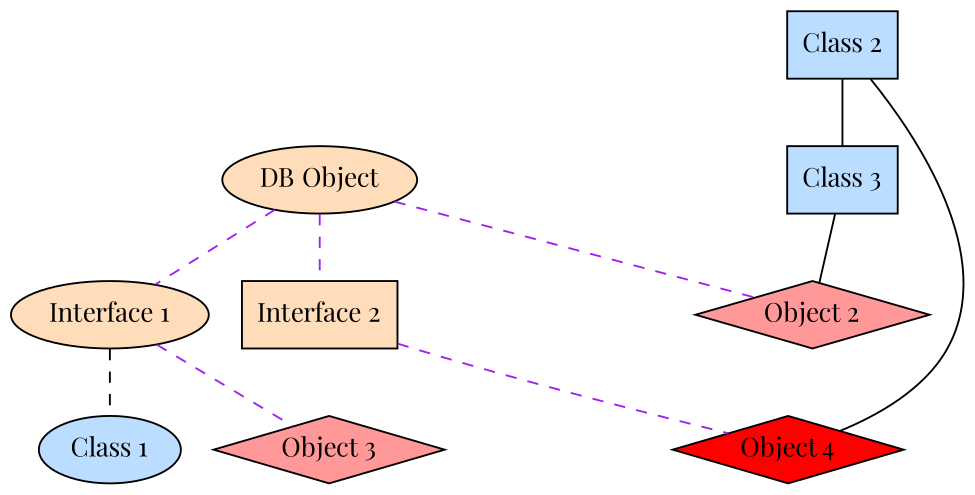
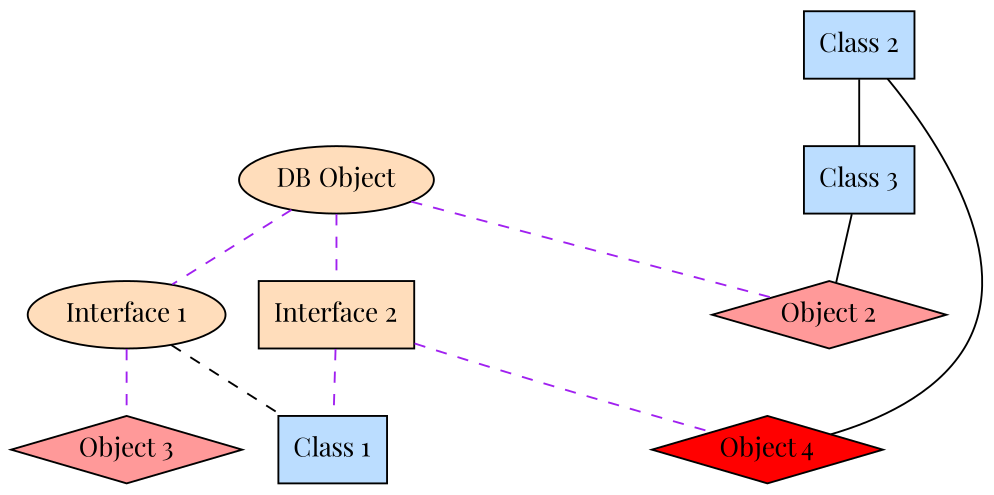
none -> (335, 382)
(110, 450) -> (333, 450)
